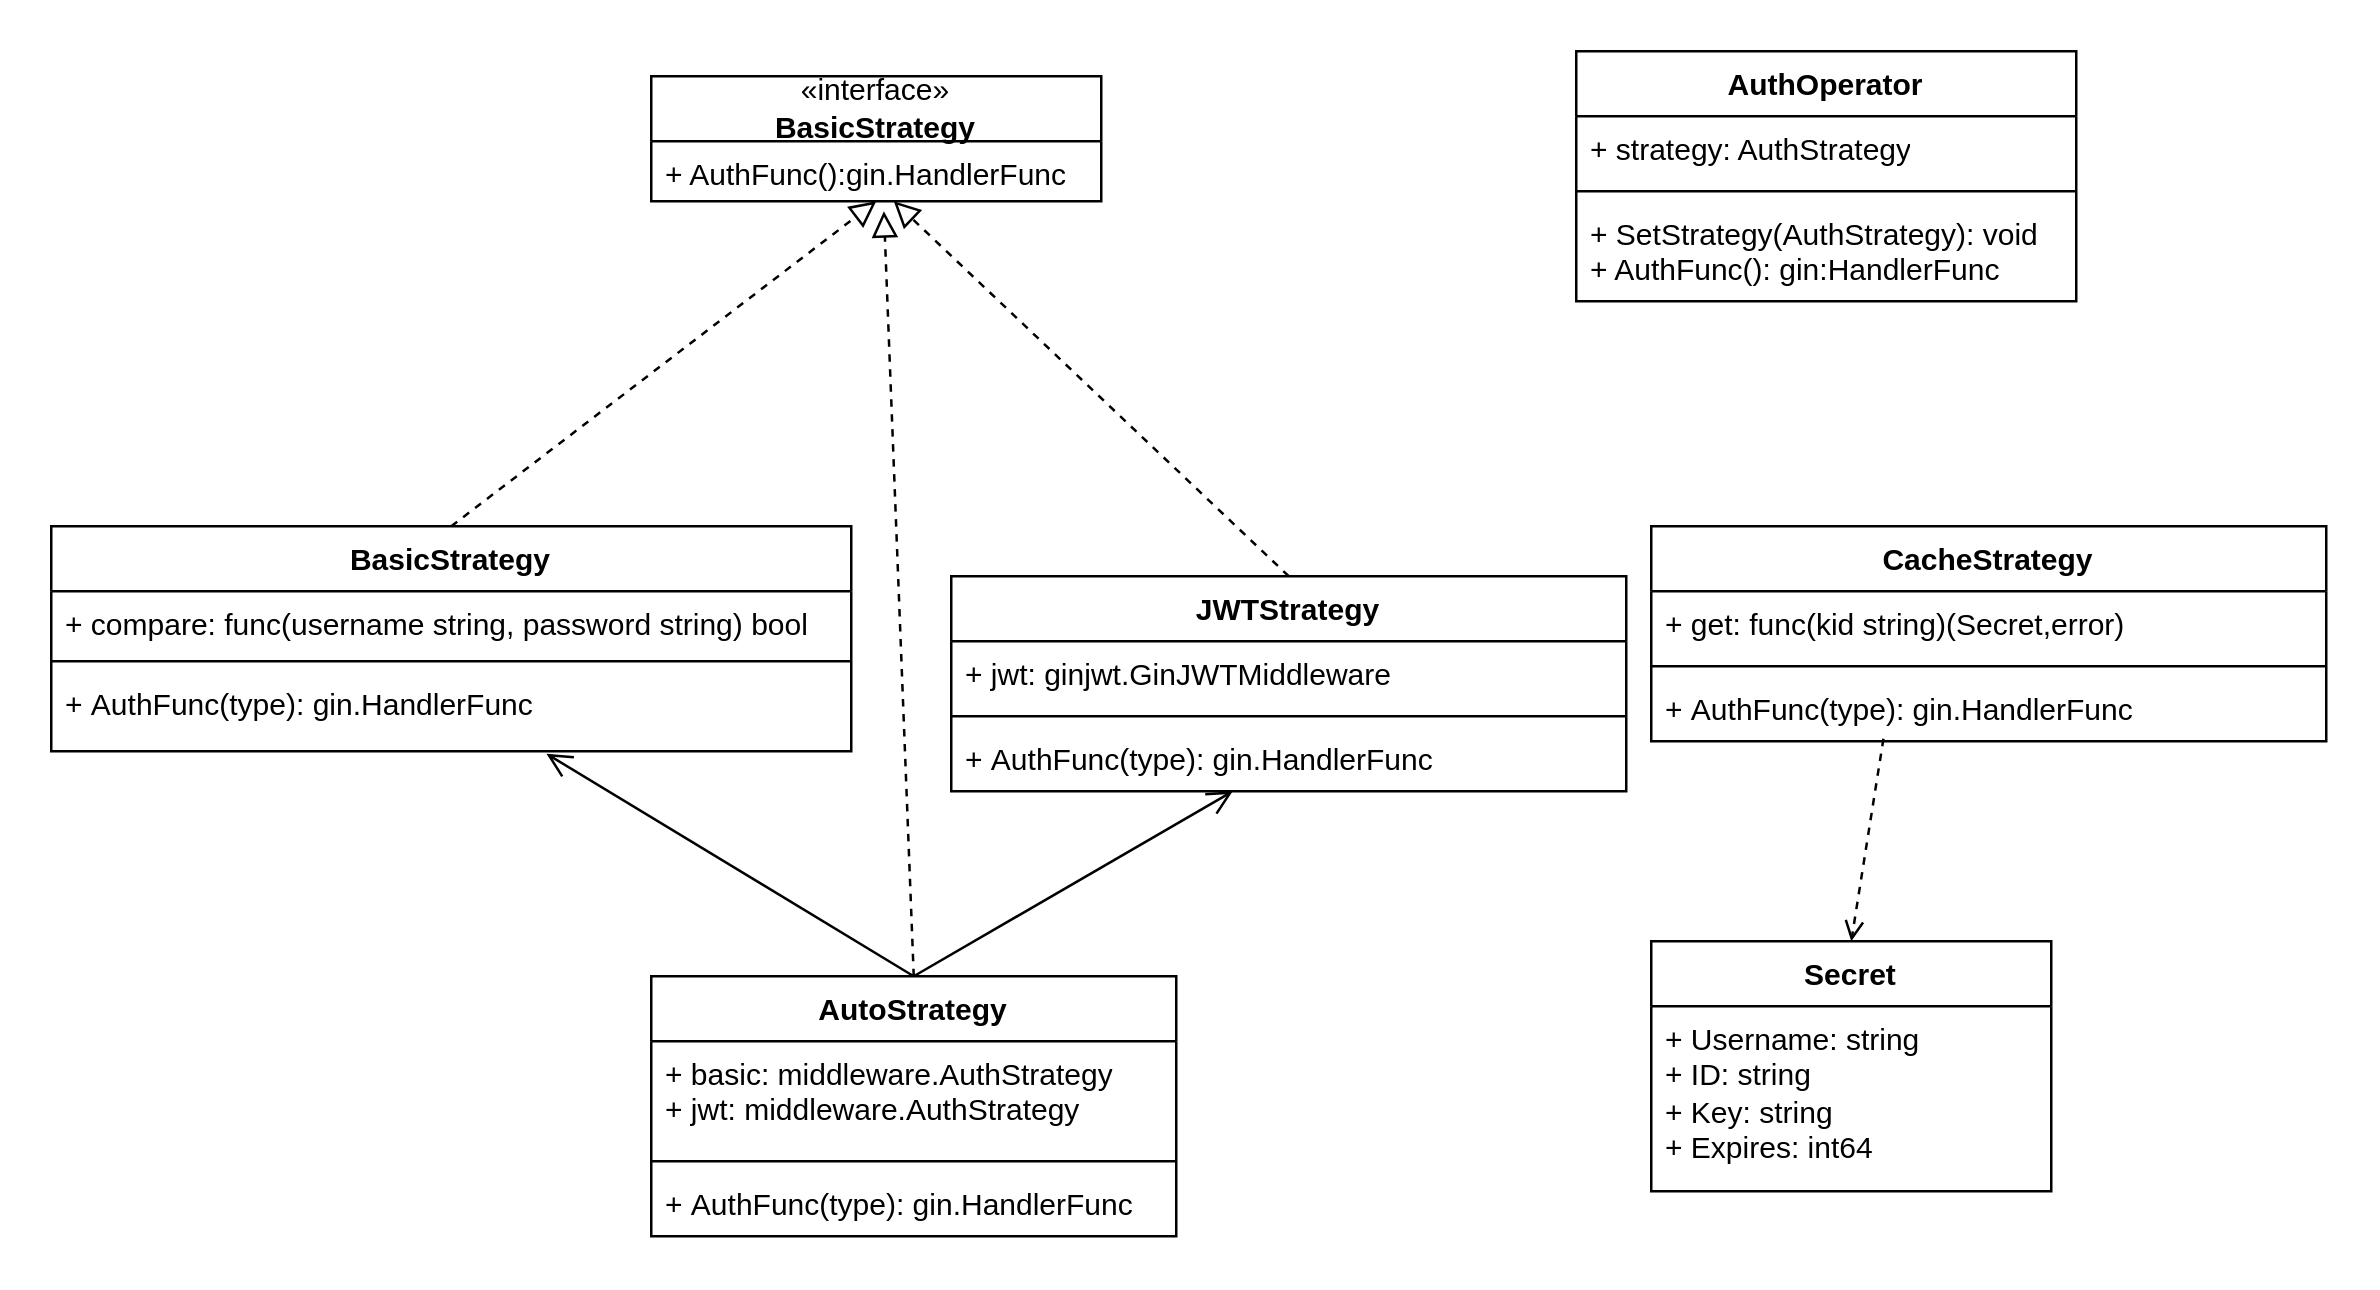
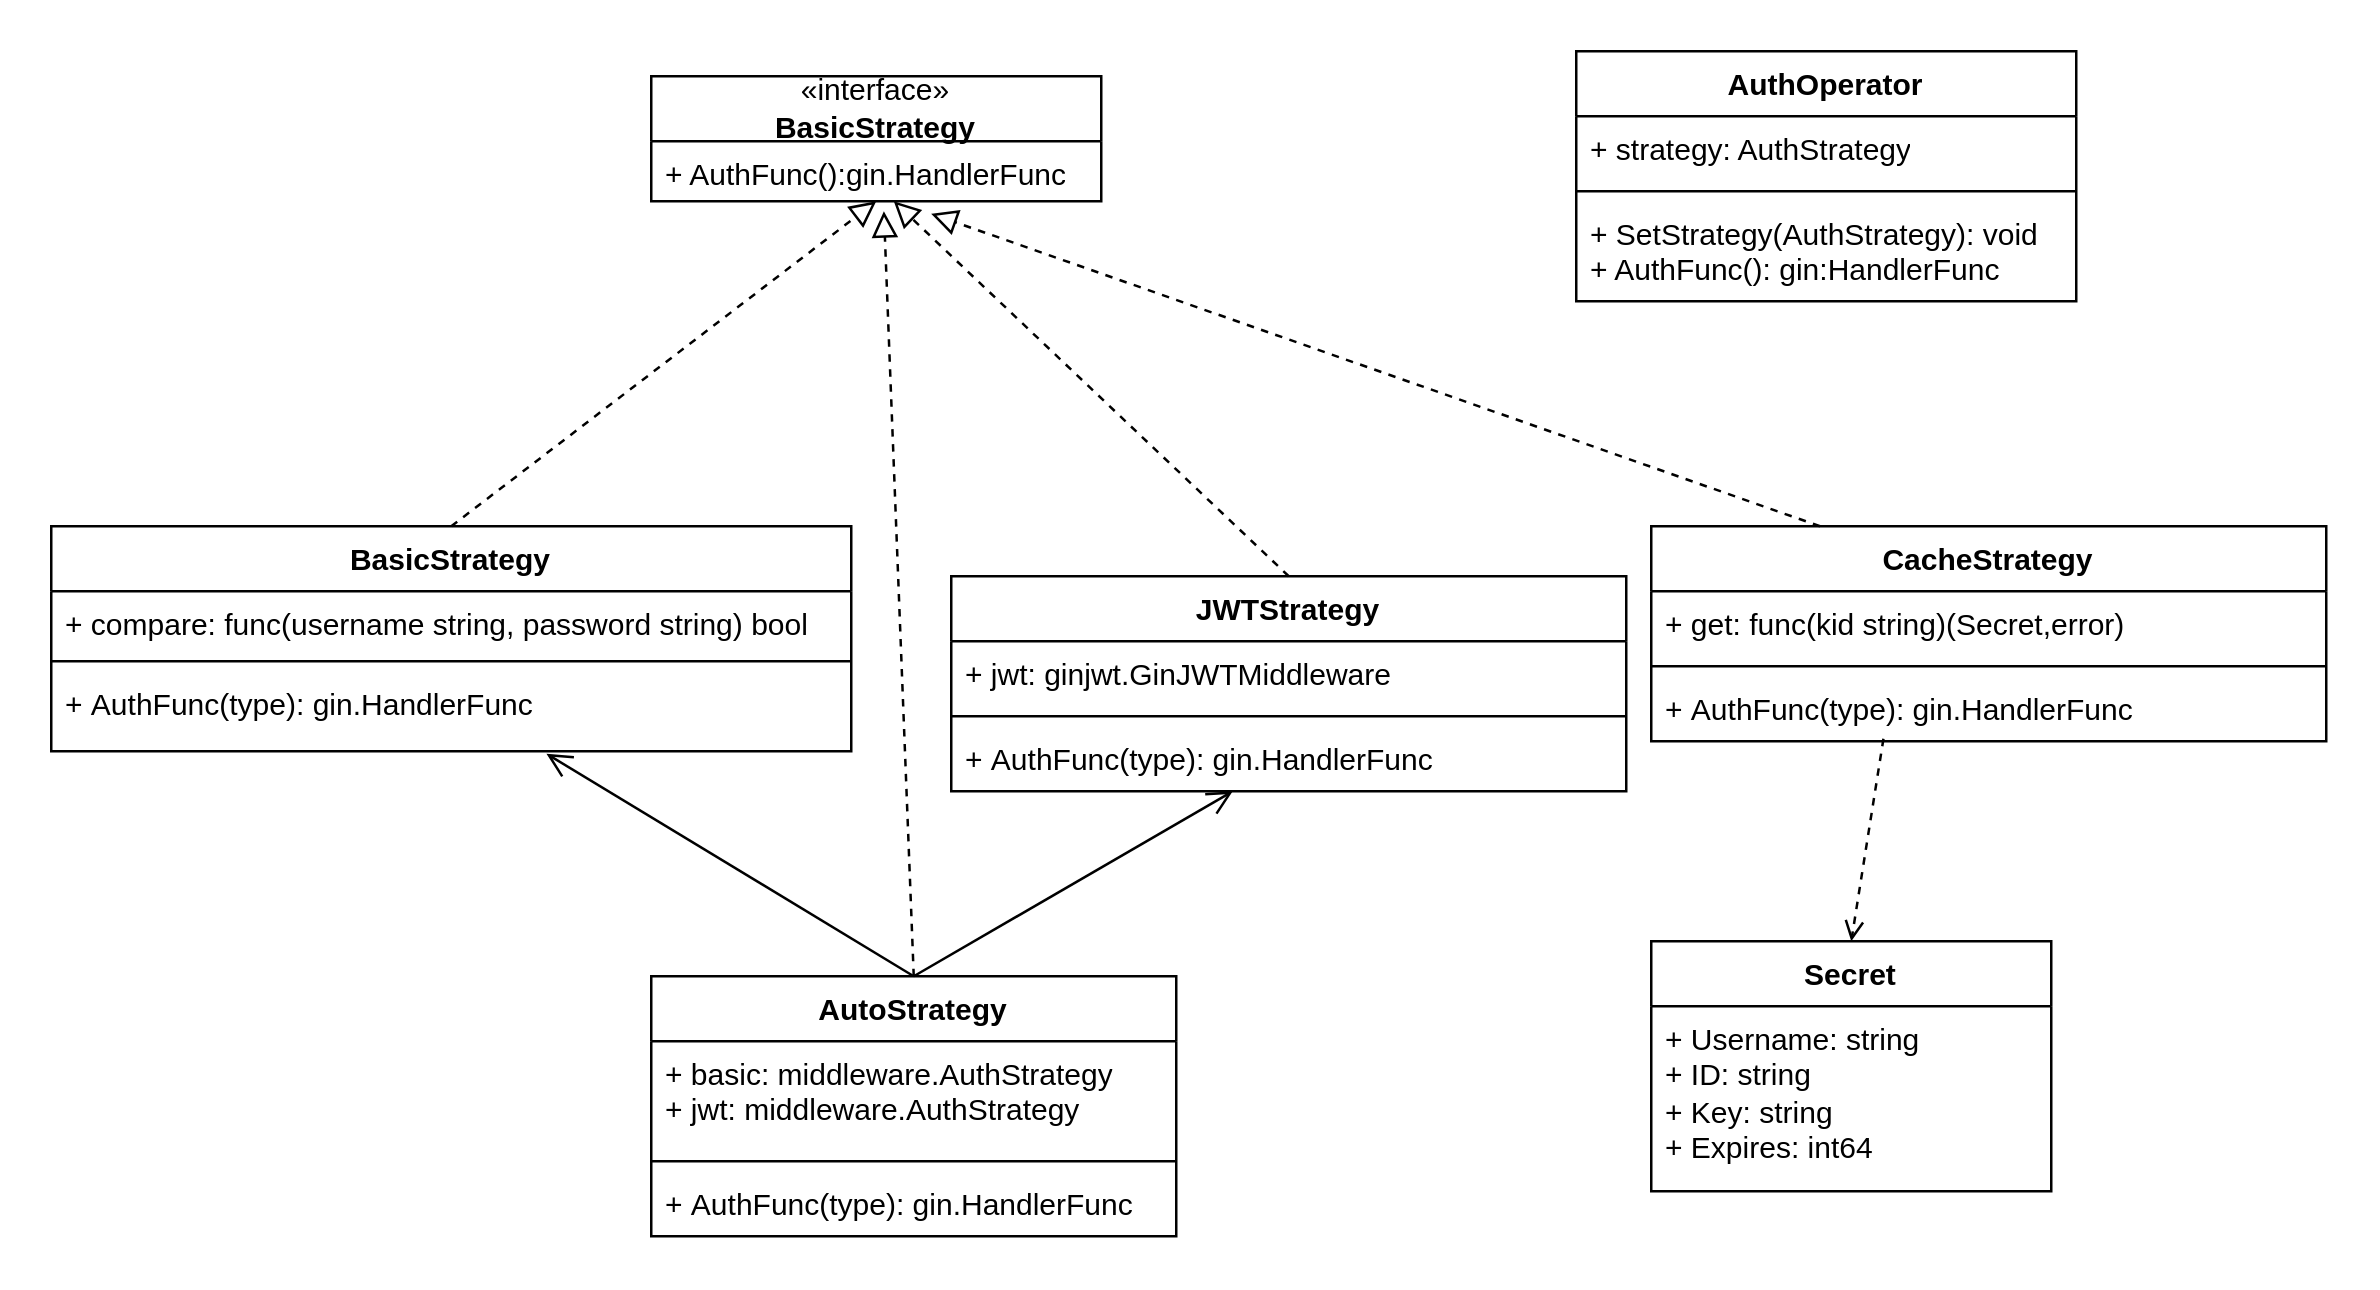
none -> (1388, 374)
